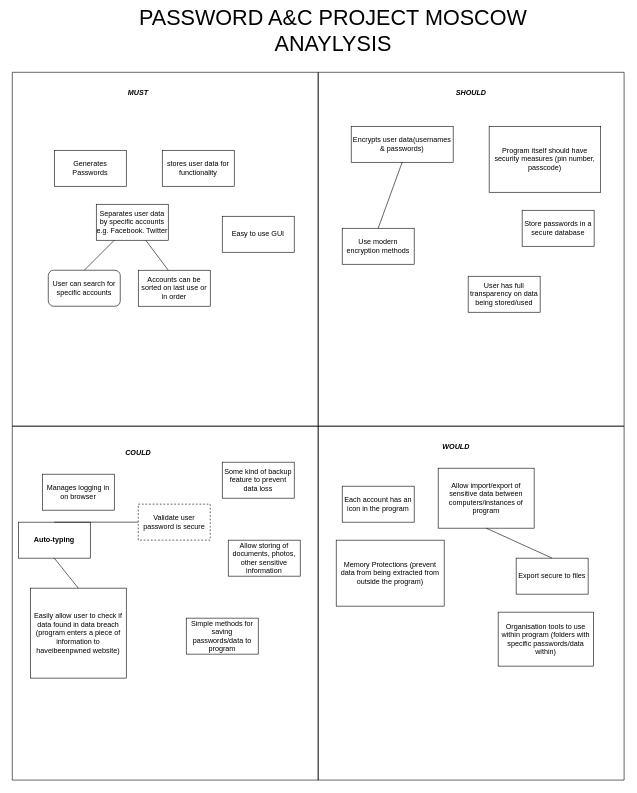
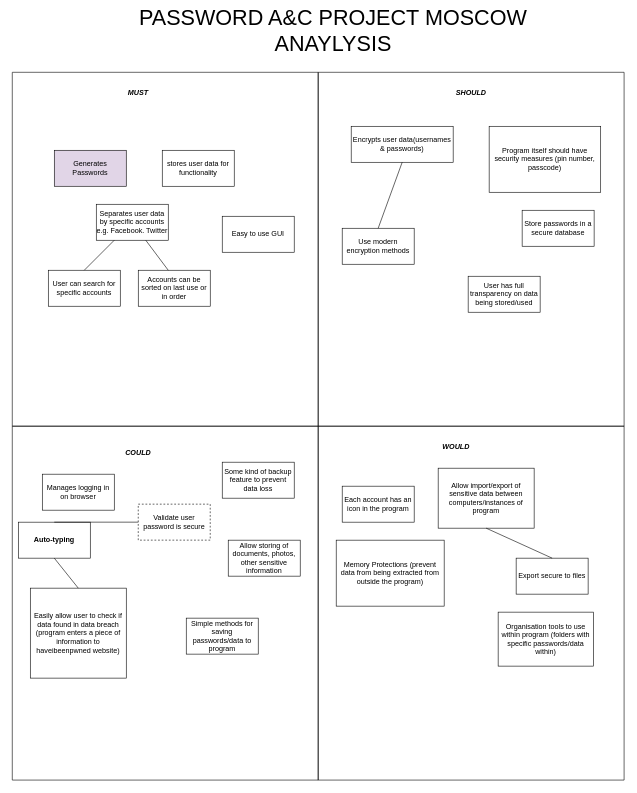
(90, 168) -> (90, 168)
(84, 288) -> (84, 288)
